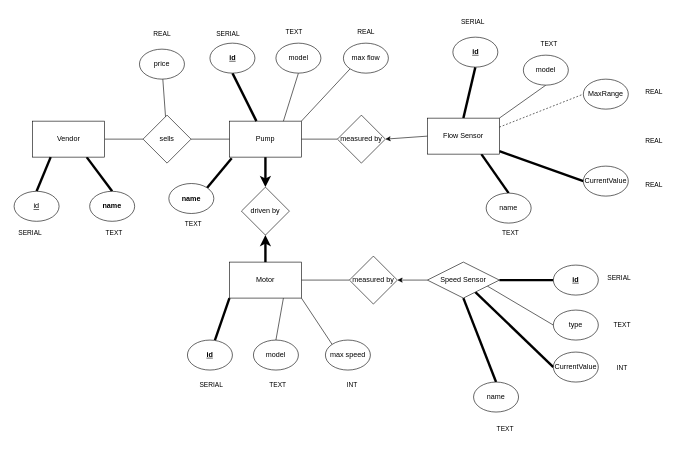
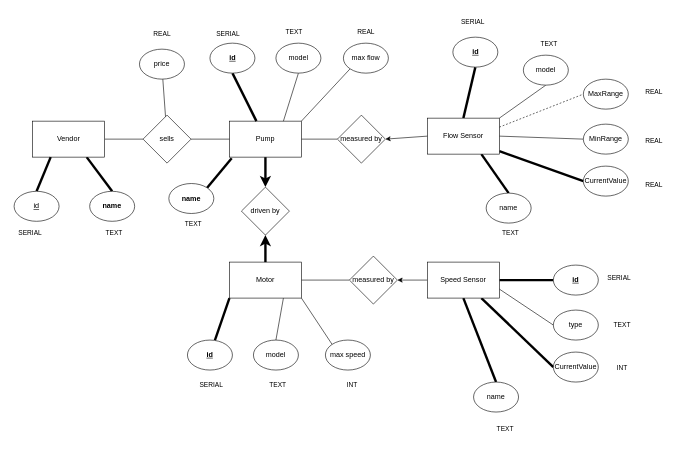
none -> (542, 137)
none -> (606, 139)
(464, 280) -> (464, 280)
